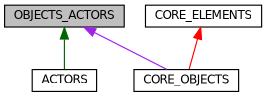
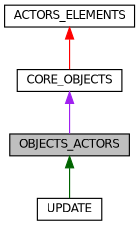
(204, 16) -> (70, 16)
(131, 51) -> (70, 119)
(64, 80) -> (70, 209)
